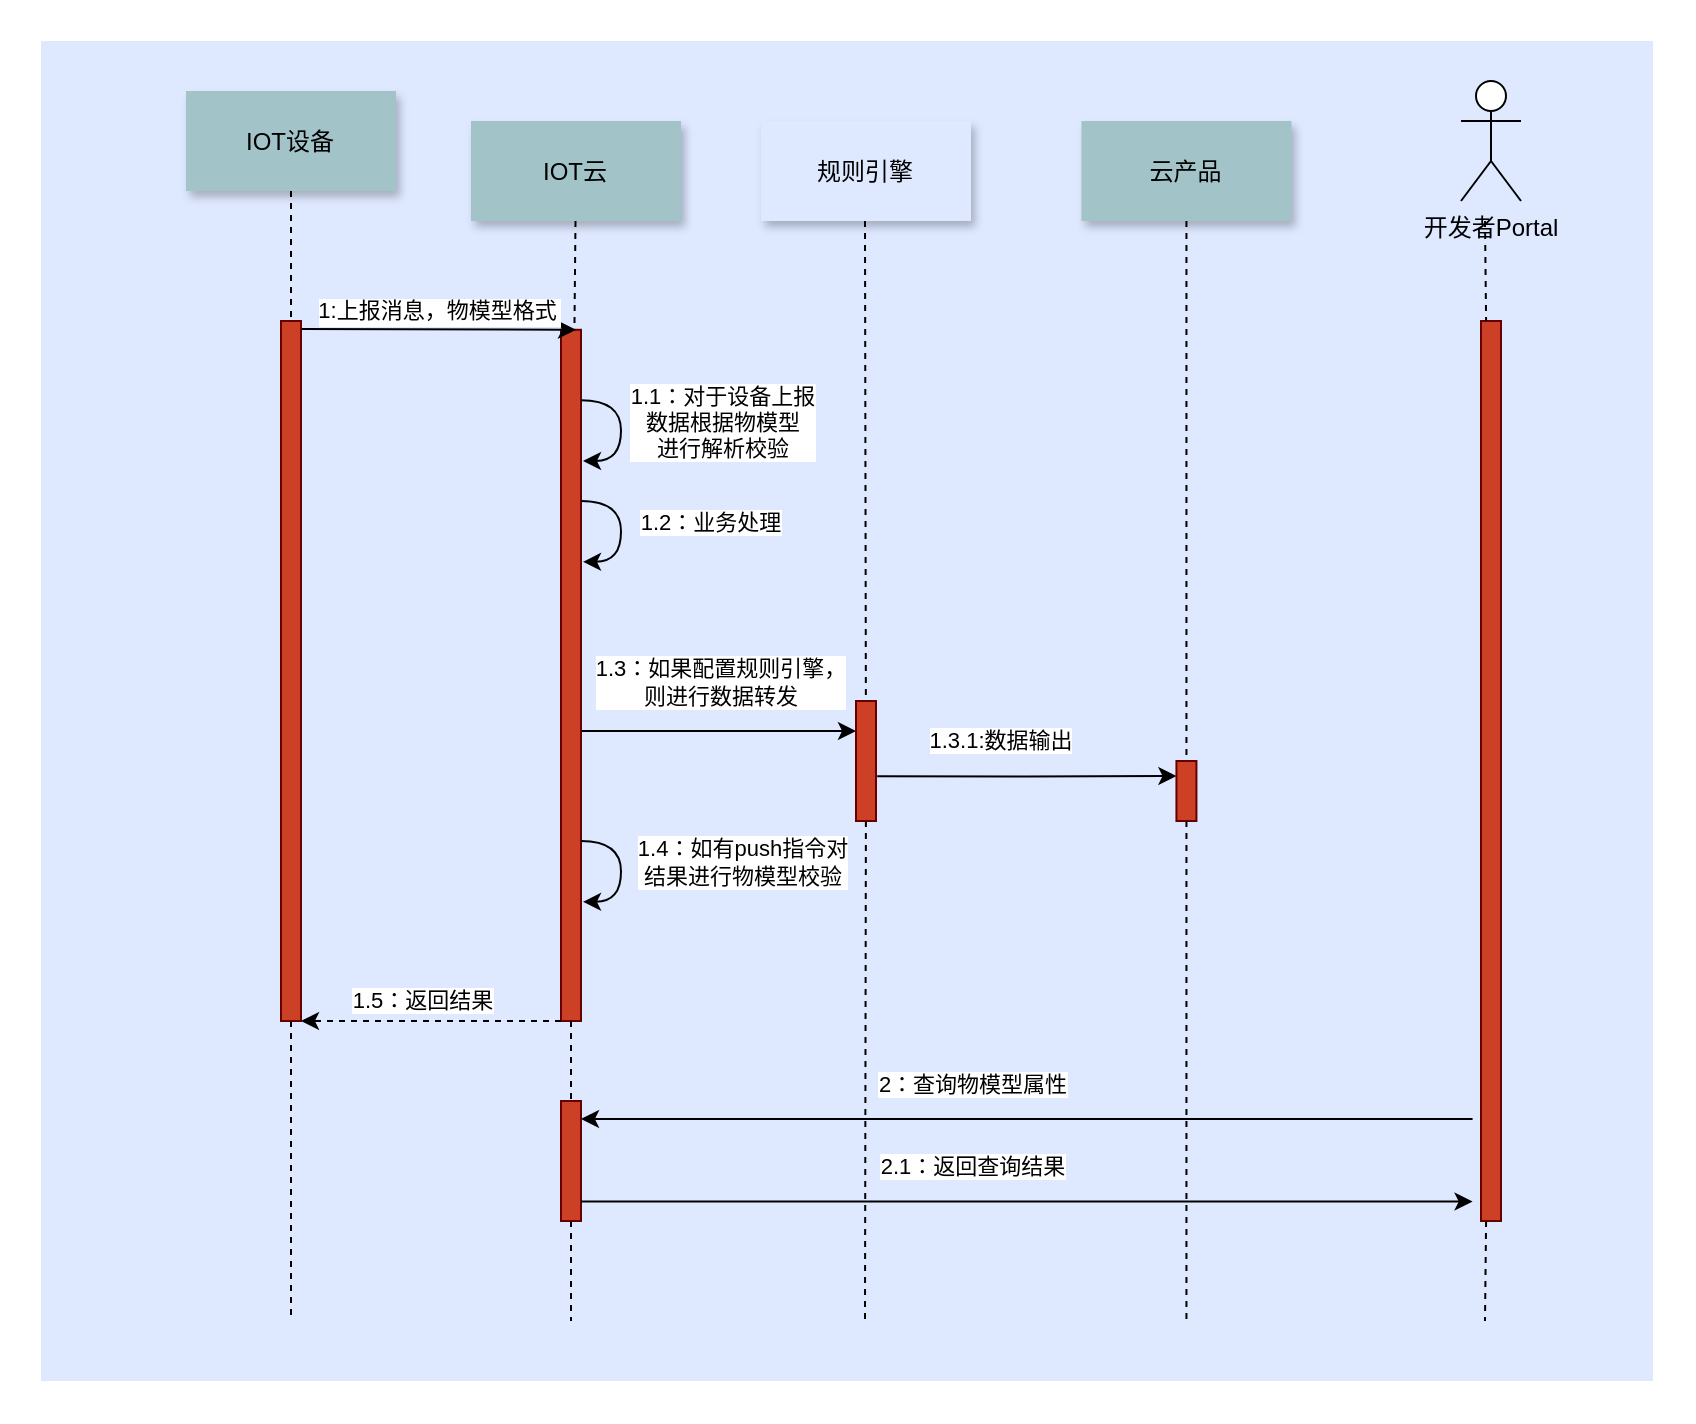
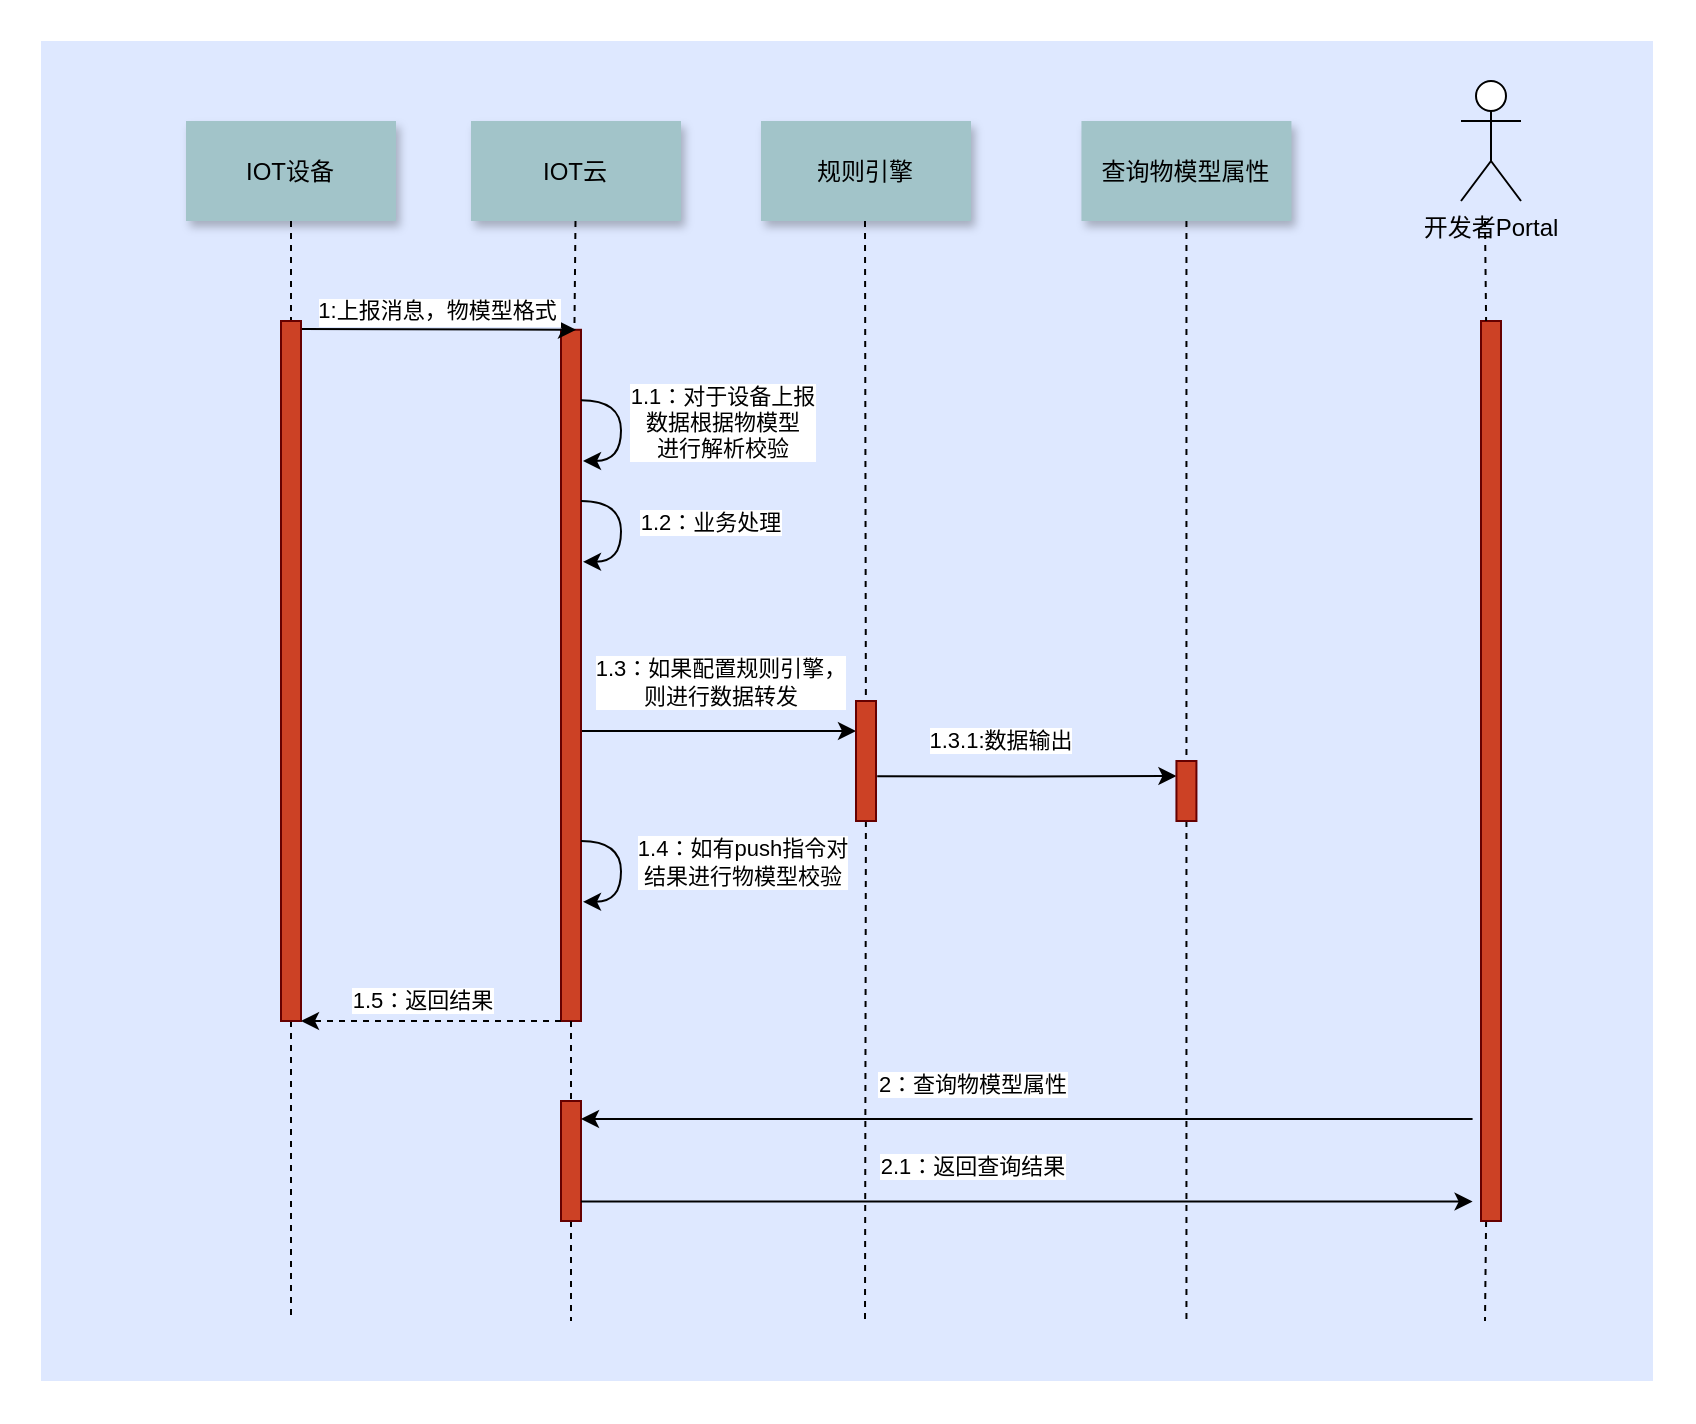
(291, 141) -> (291, 171)
(866, 171) -> (866, 171)
(1185, 172) -> (1185, 172)
